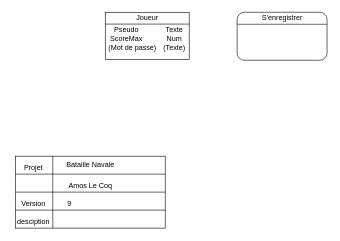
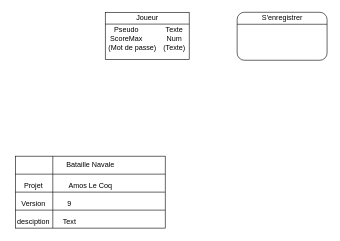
(33, 168) -> (33, 186)
none -> (69, 222)
